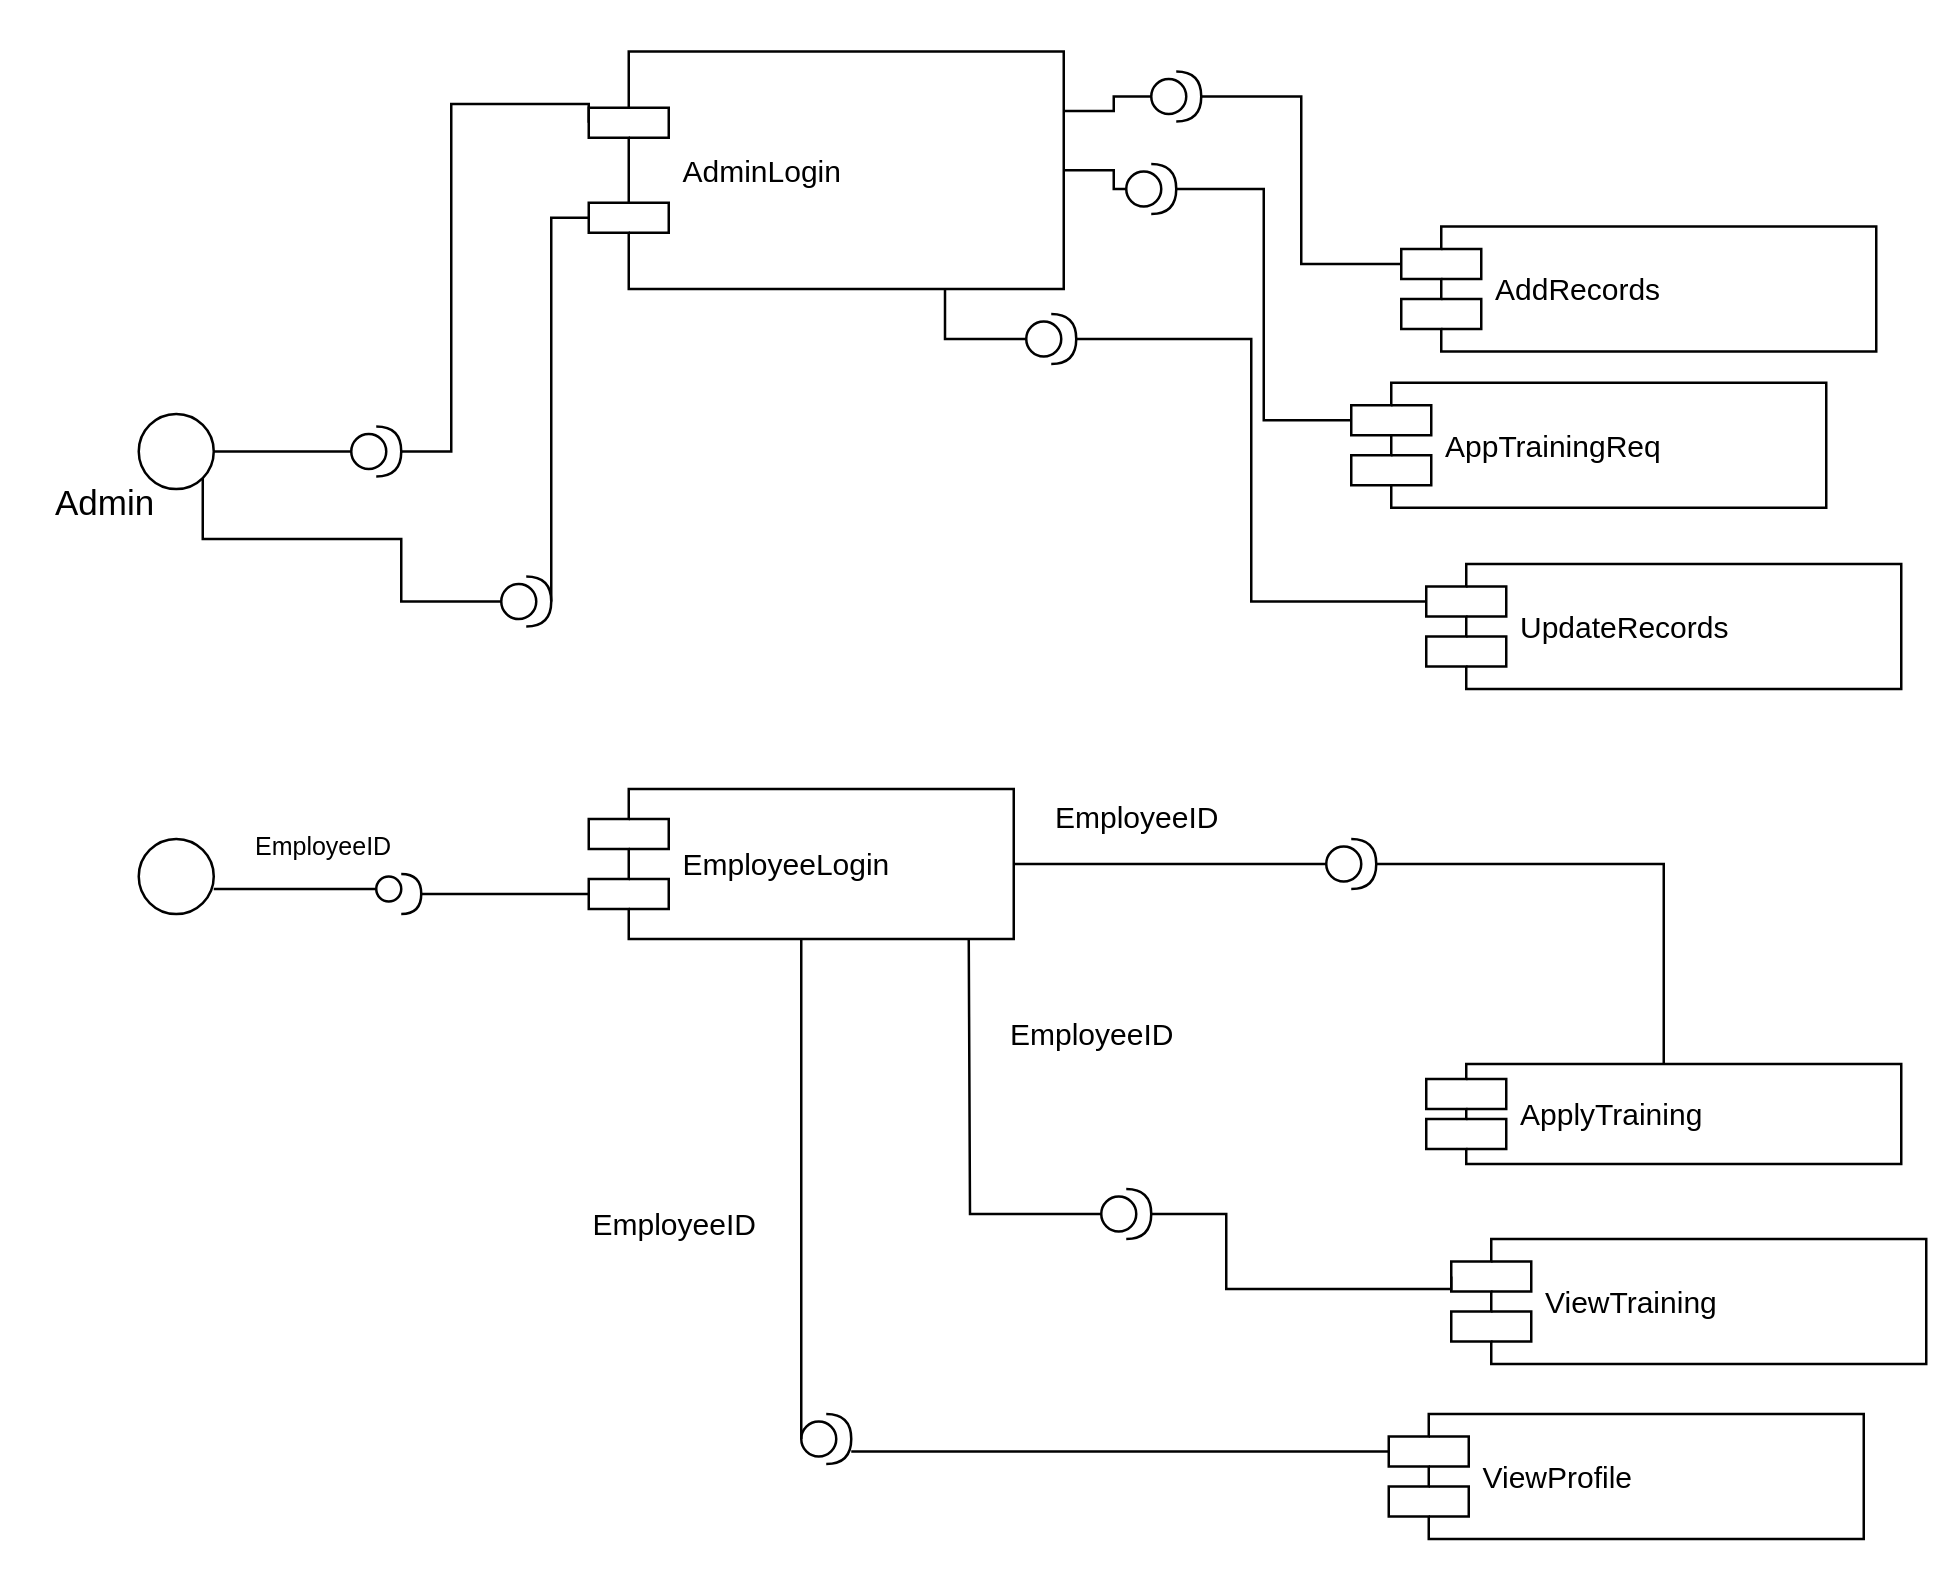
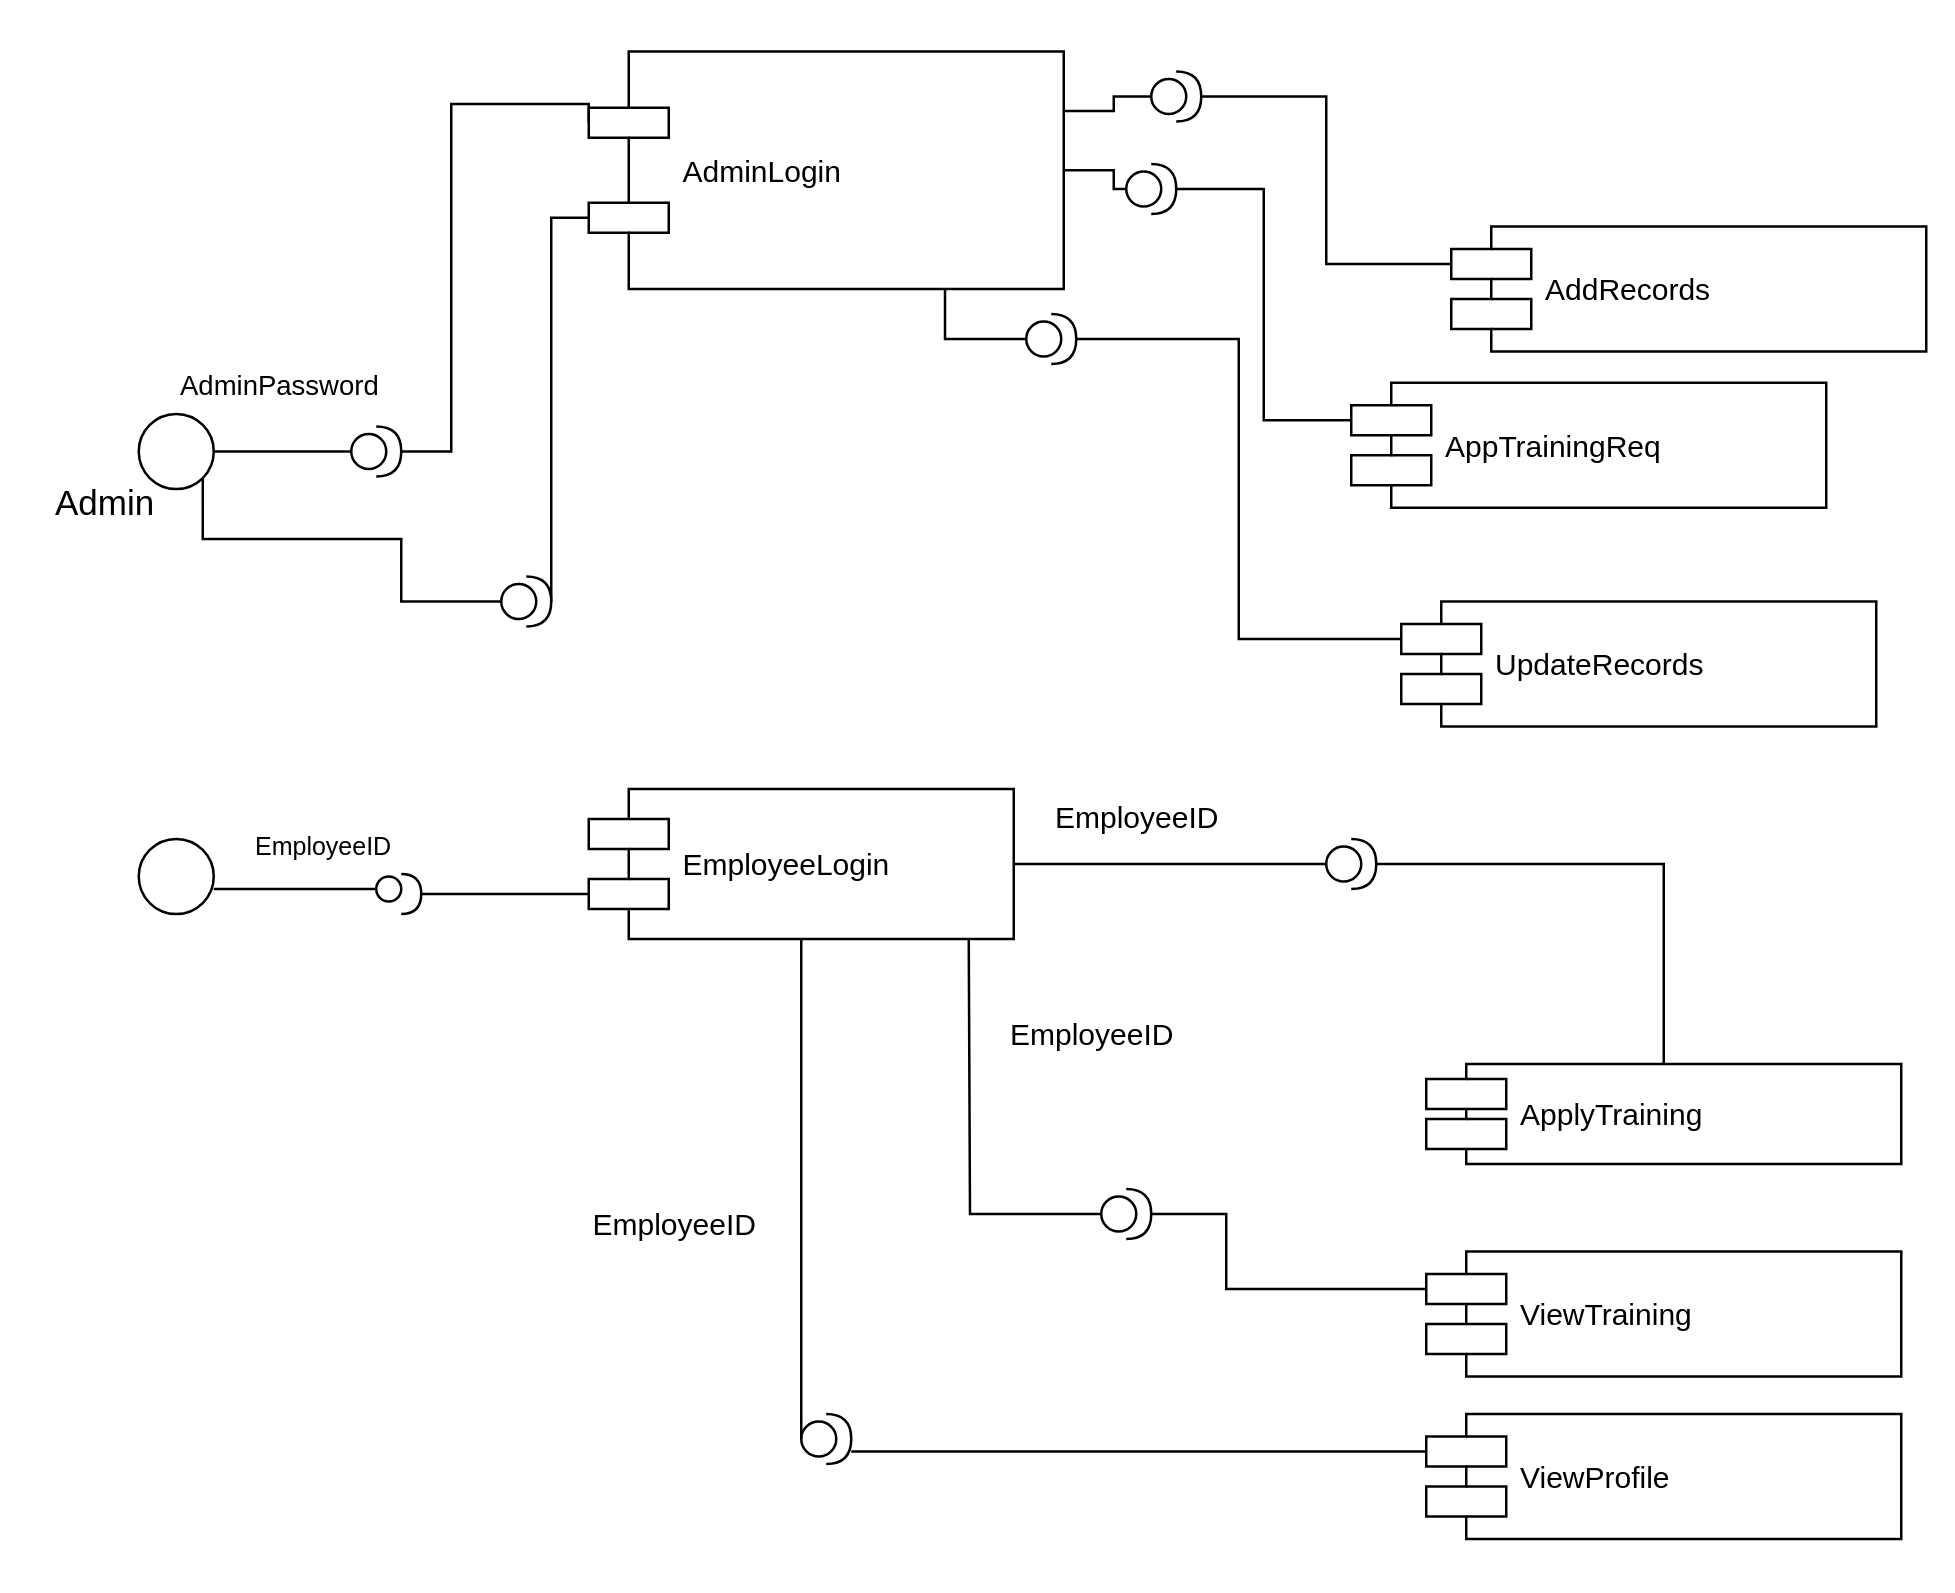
(1639, 289) -> (1689, 289)
none -> (326, 389)
(1664, 626) -> (1639, 664)
(1689, 1301) -> (1664, 1314)
(1626, 1476) -> (1664, 1476)
